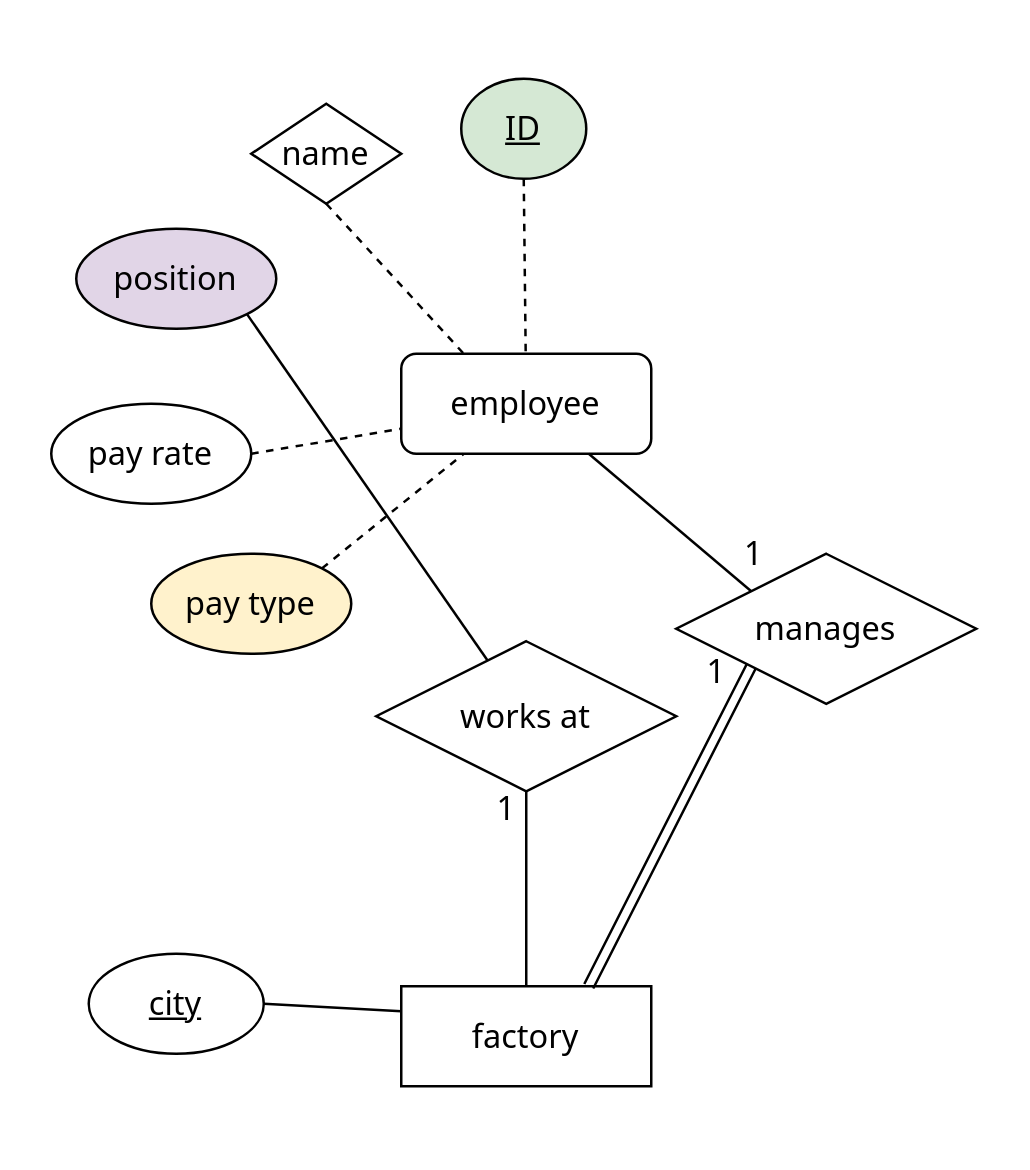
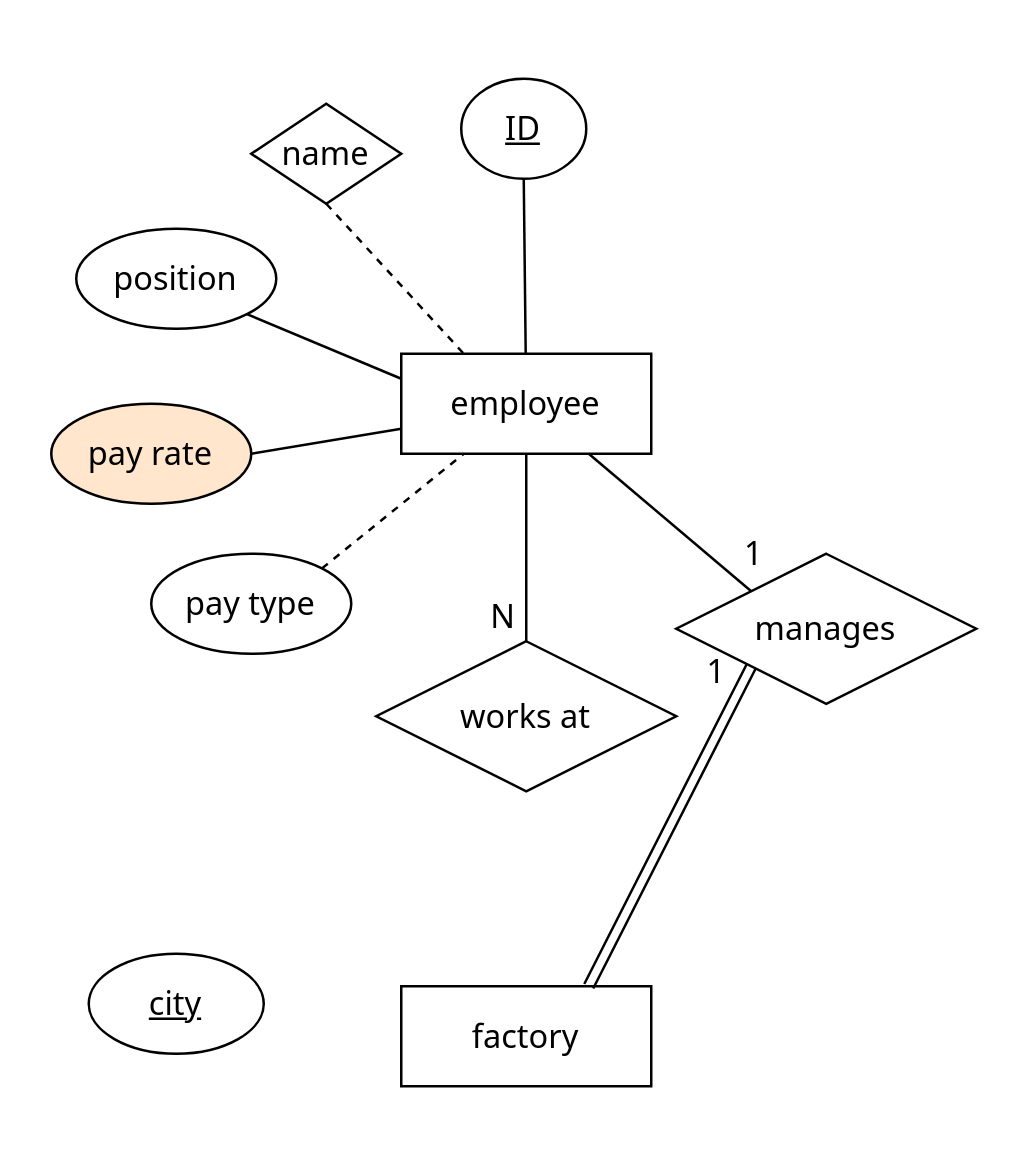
(524, 129) -> (524, 129)
(525, 268) -> (525, 268)
(176, 279) -> (176, 279)
(526, 404) -> (526, 404)
(292, 447) -> (292, 447)
(151, 454) -> (151, 454)
none -> (526, 547)
(438, 589) -> (324, 346)
(251, 604) -> (251, 604)
(526, 889) -> none
(332, 1007) -> none
